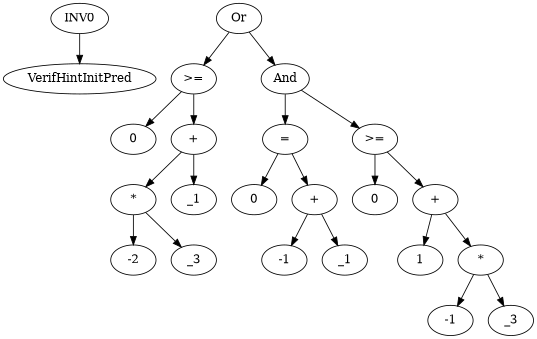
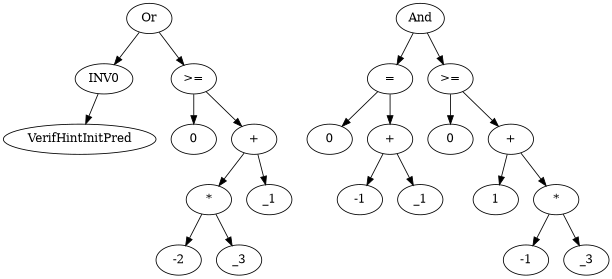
(259, 45) -> (129, 45)
